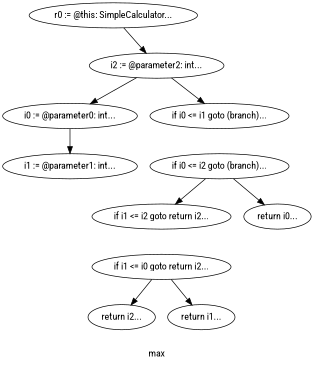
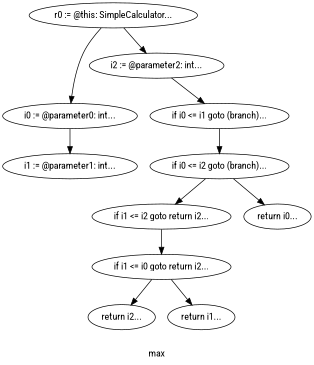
(116, 89) -> (81, 60)
none -> (219, 138)
none -> (162, 238)
